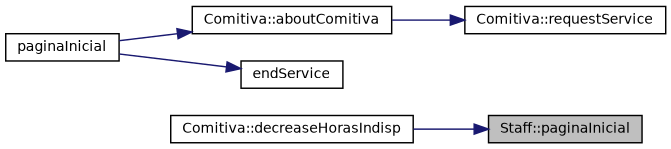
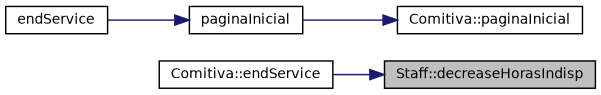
(292, 20) -> (490, 20)
(565, 20) -> none
(173, 60) -> (141, 20)
(292, 129) -> (246, 75)
(565, 129) -> (490, 75)
